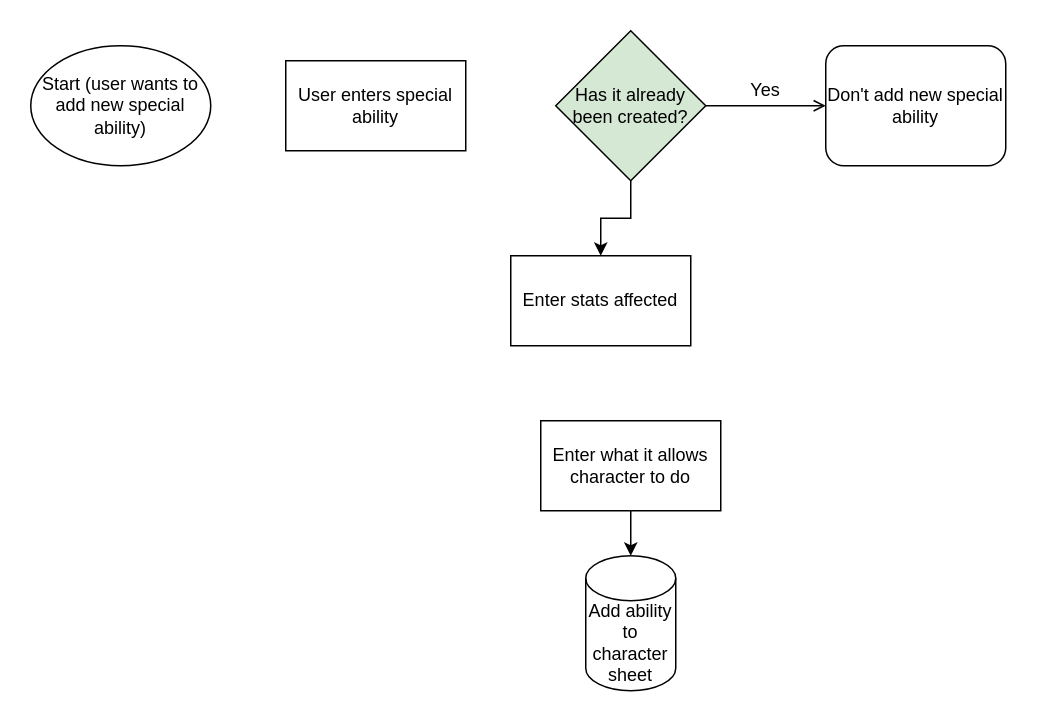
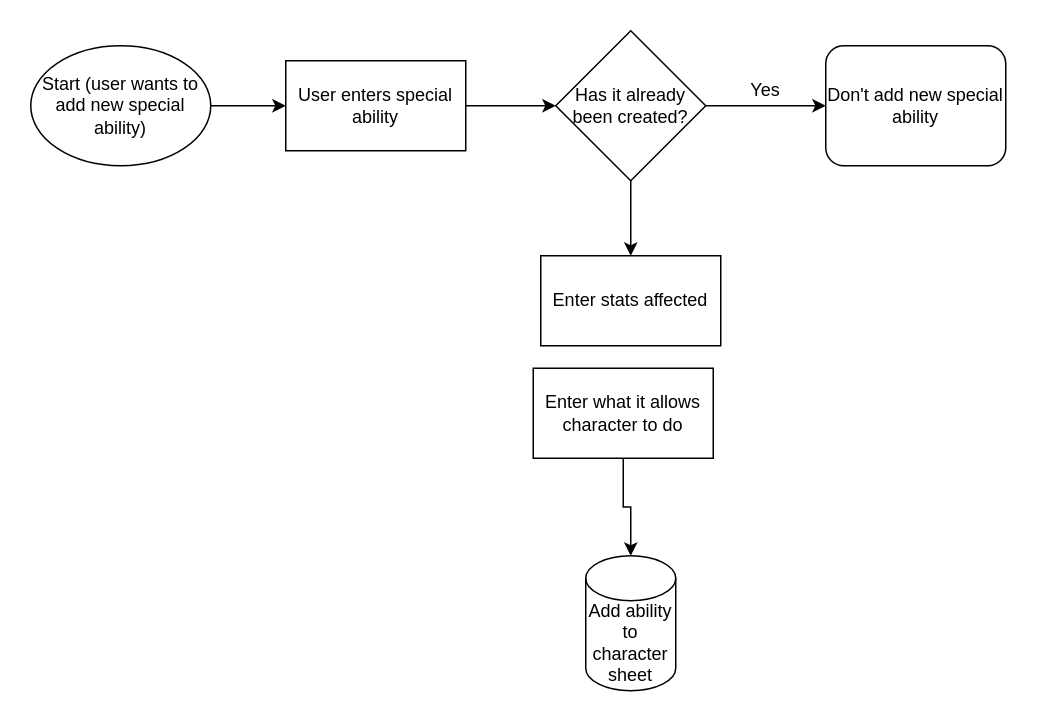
none -> (243, 106)
none -> (506, 106)
(631, 106) -> (631, 106)
(816, 106) -> (814, 106)
(601, 301) -> (631, 301)
(631, 466) -> (623, 413)
